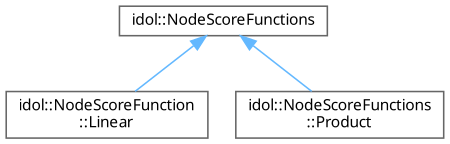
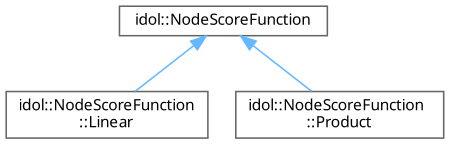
(223, 21) -> (223, 21)
(340, 115) -> (340, 115)
